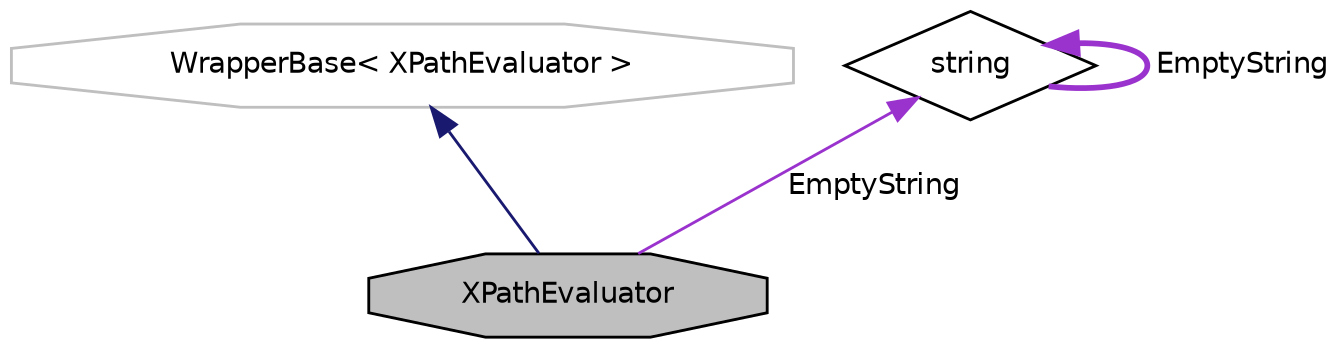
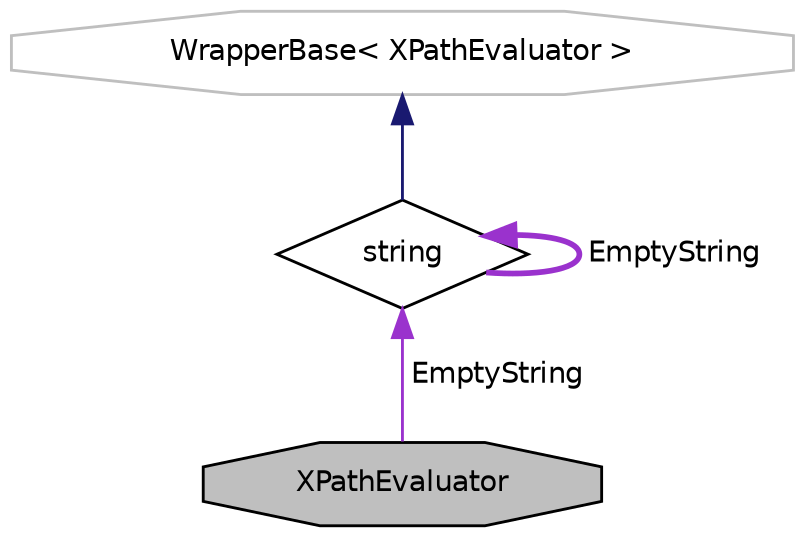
(494, 192) -> (402, 162)
